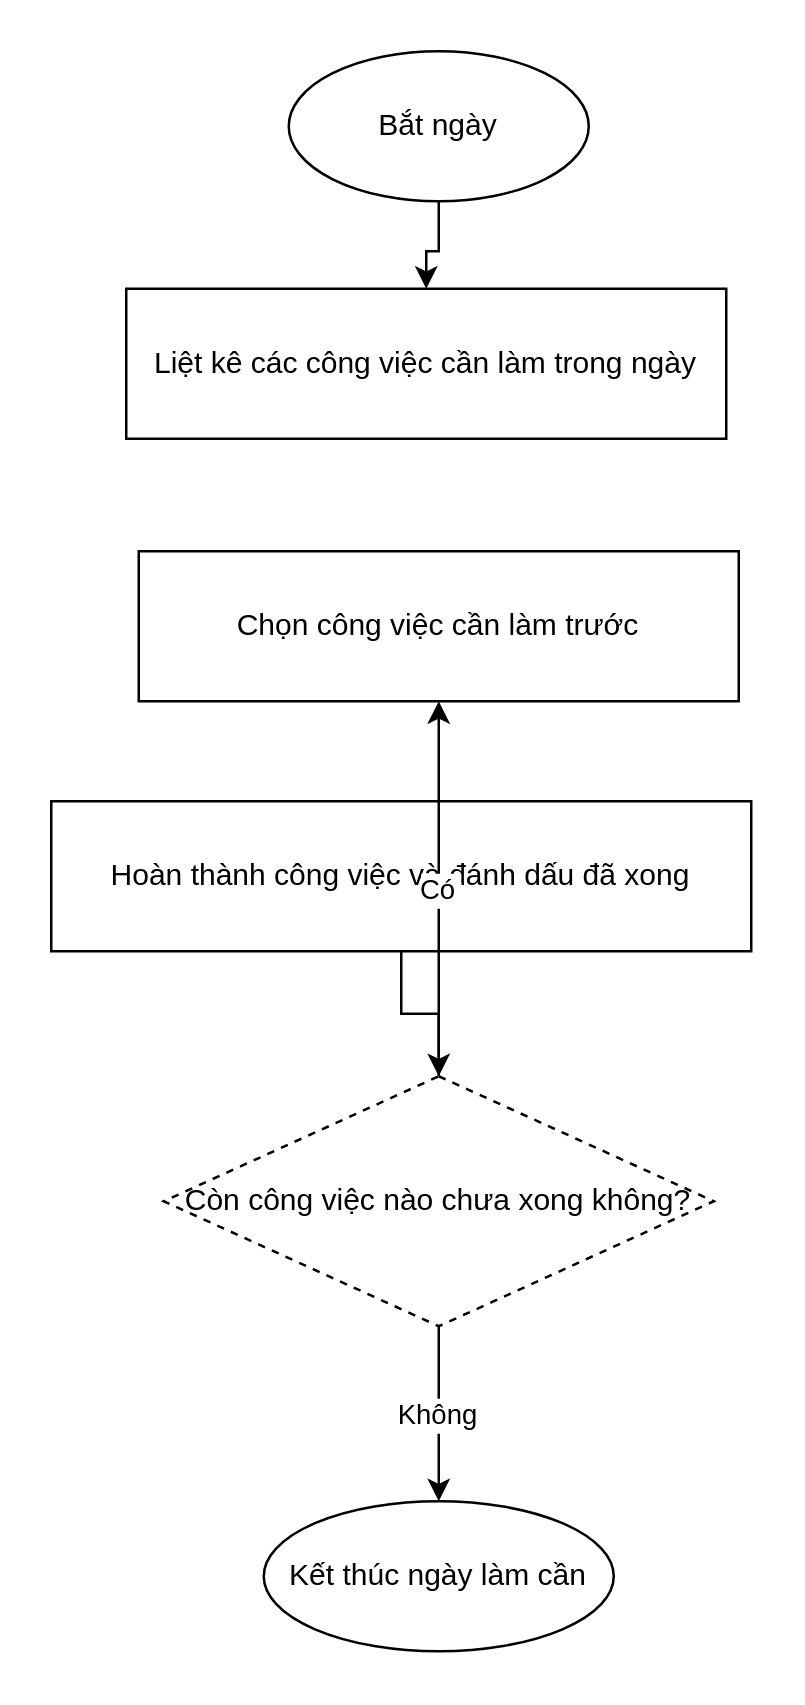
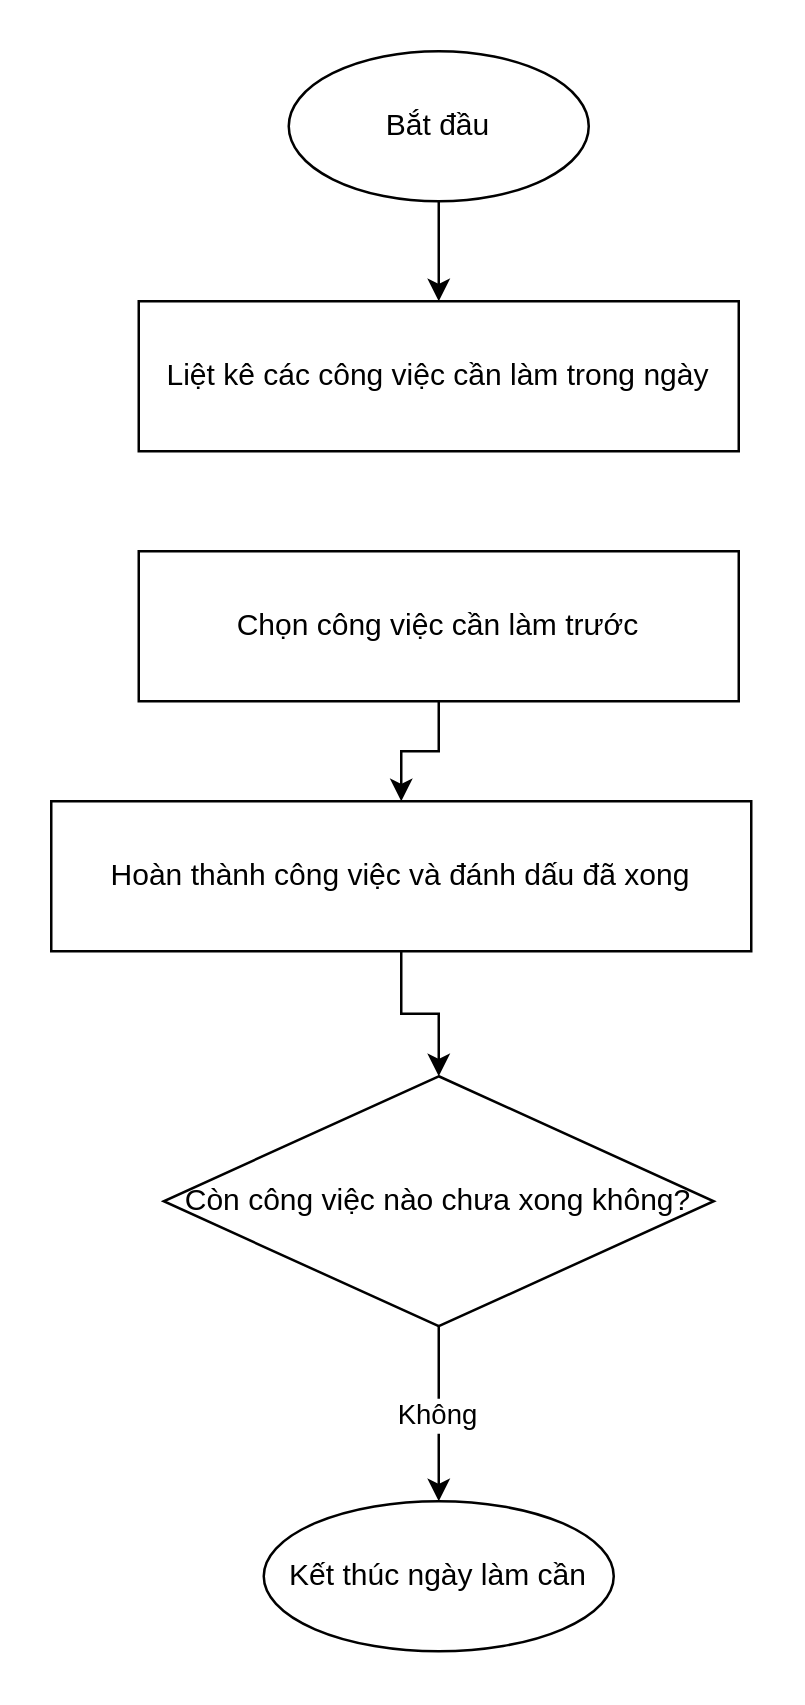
(439, 126) -> (439, 126)
(426, 364) -> (439, 376)
none -> (401, 752)
(439, 825) -> none
(439, 1201) -> (439, 1201)
